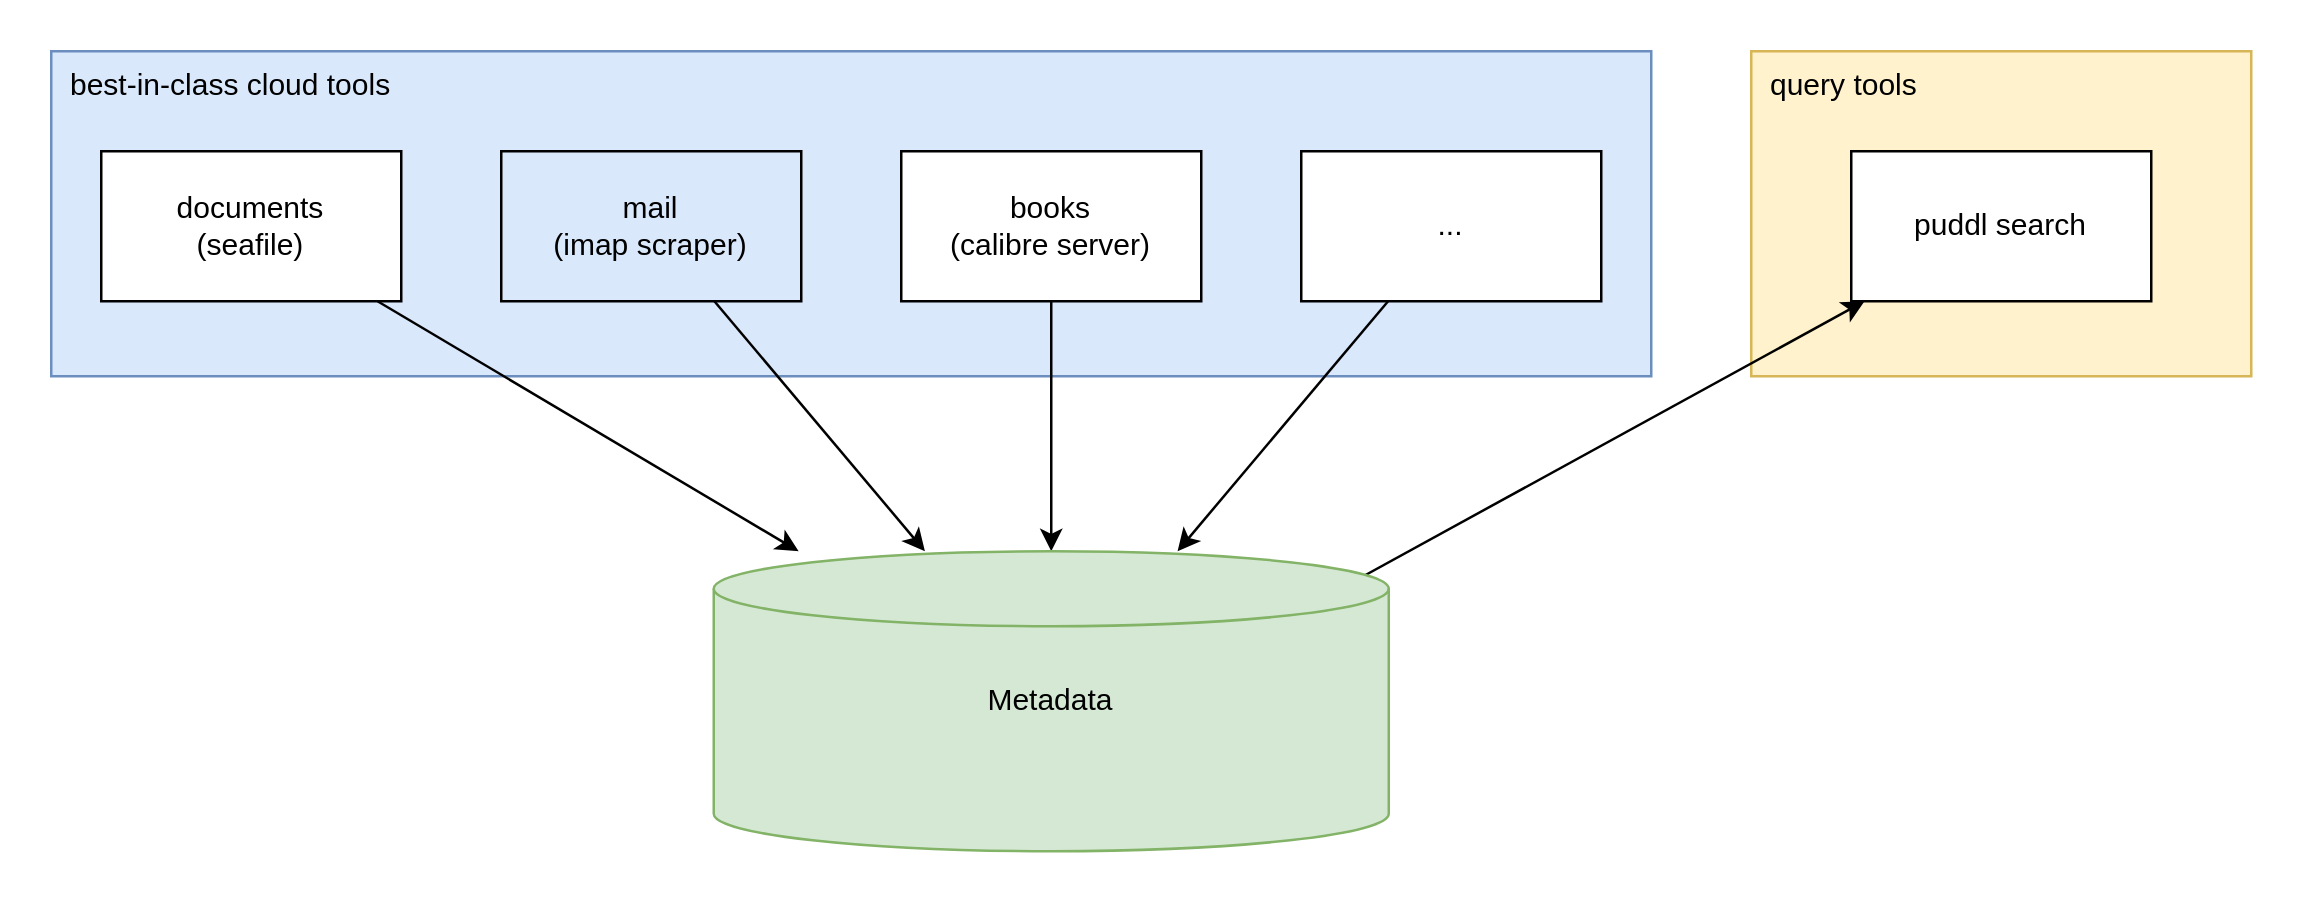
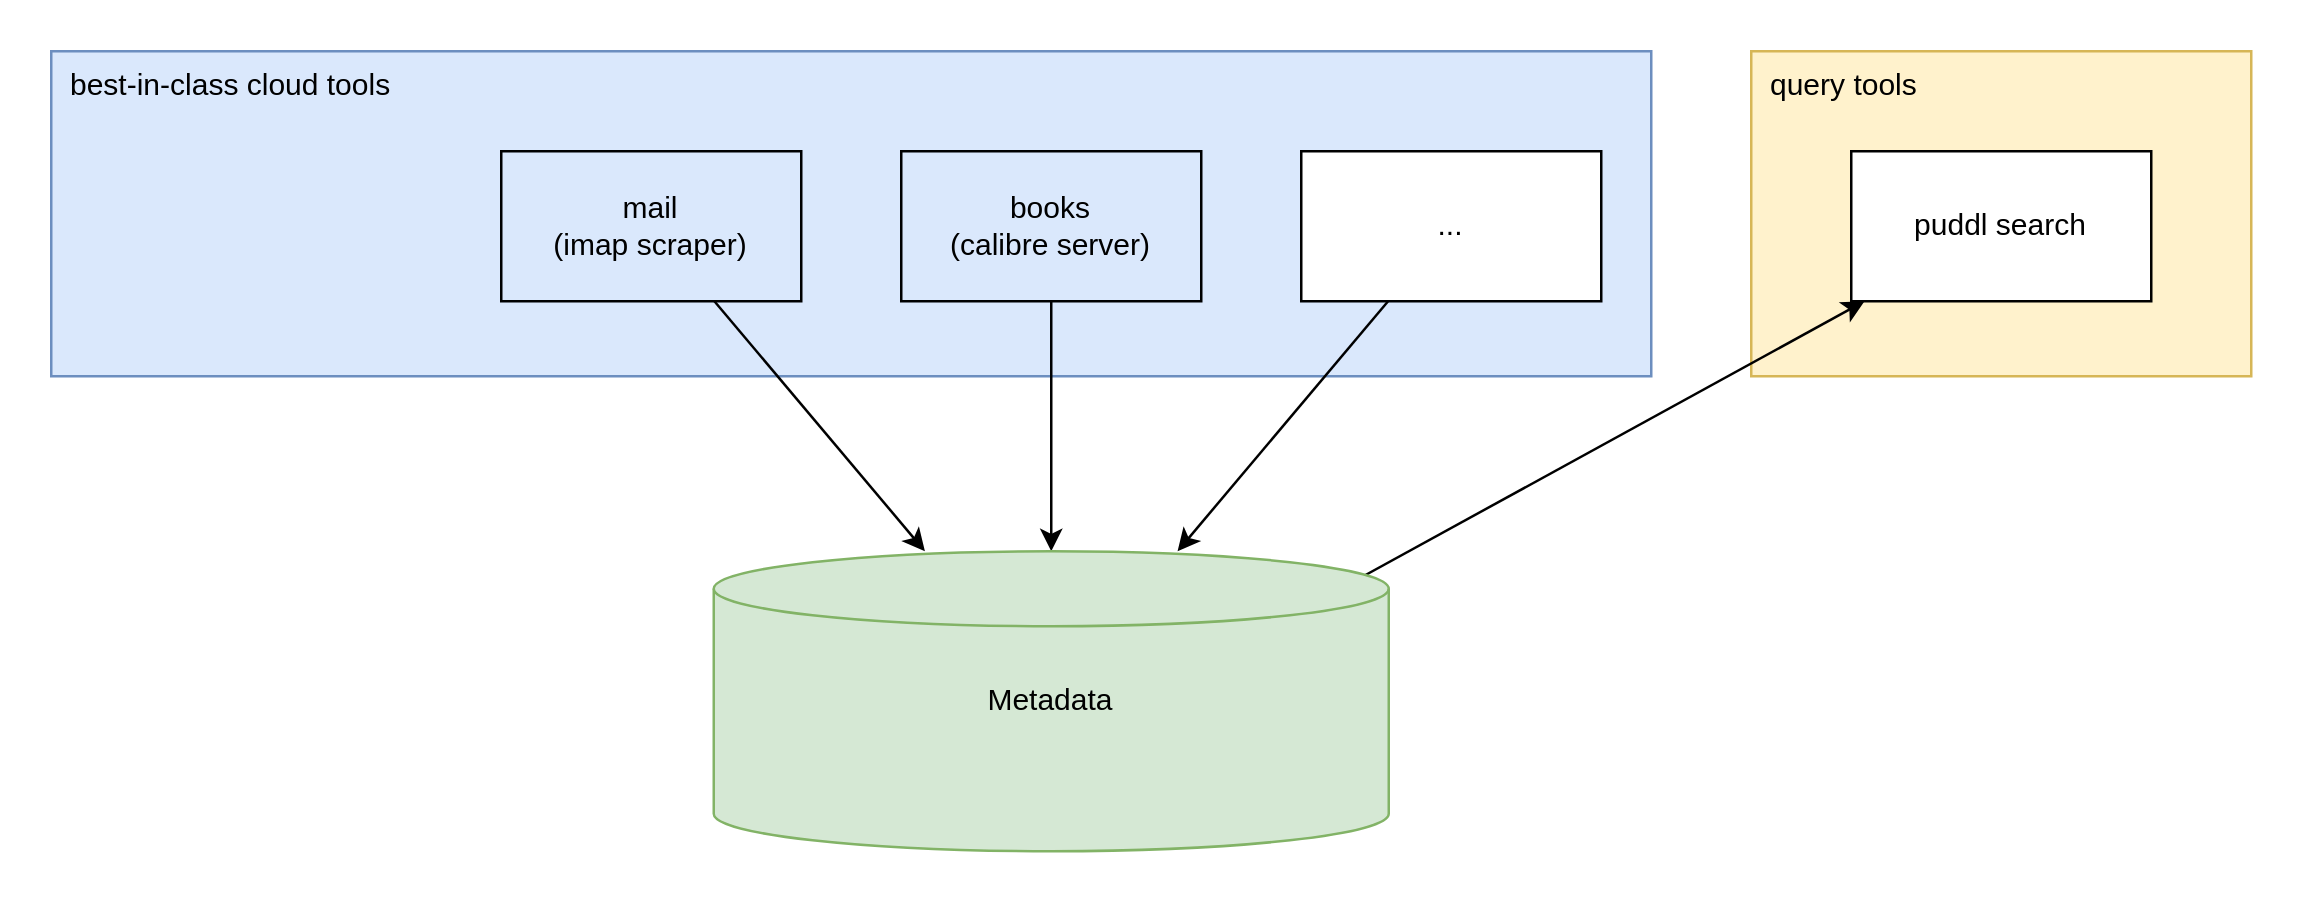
(251, 226) -> none
(1051, 226) -> (1051, 226)
(581, 422) -> none
